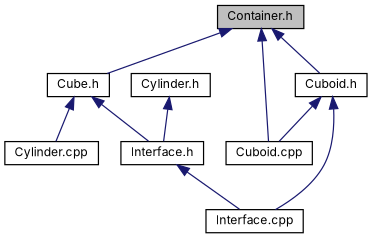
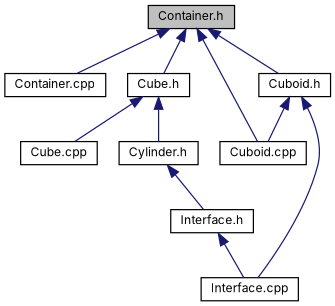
none -> (55, 85)
(125, 123) -> (159, 125)
(52, 153) -> (59, 153)
